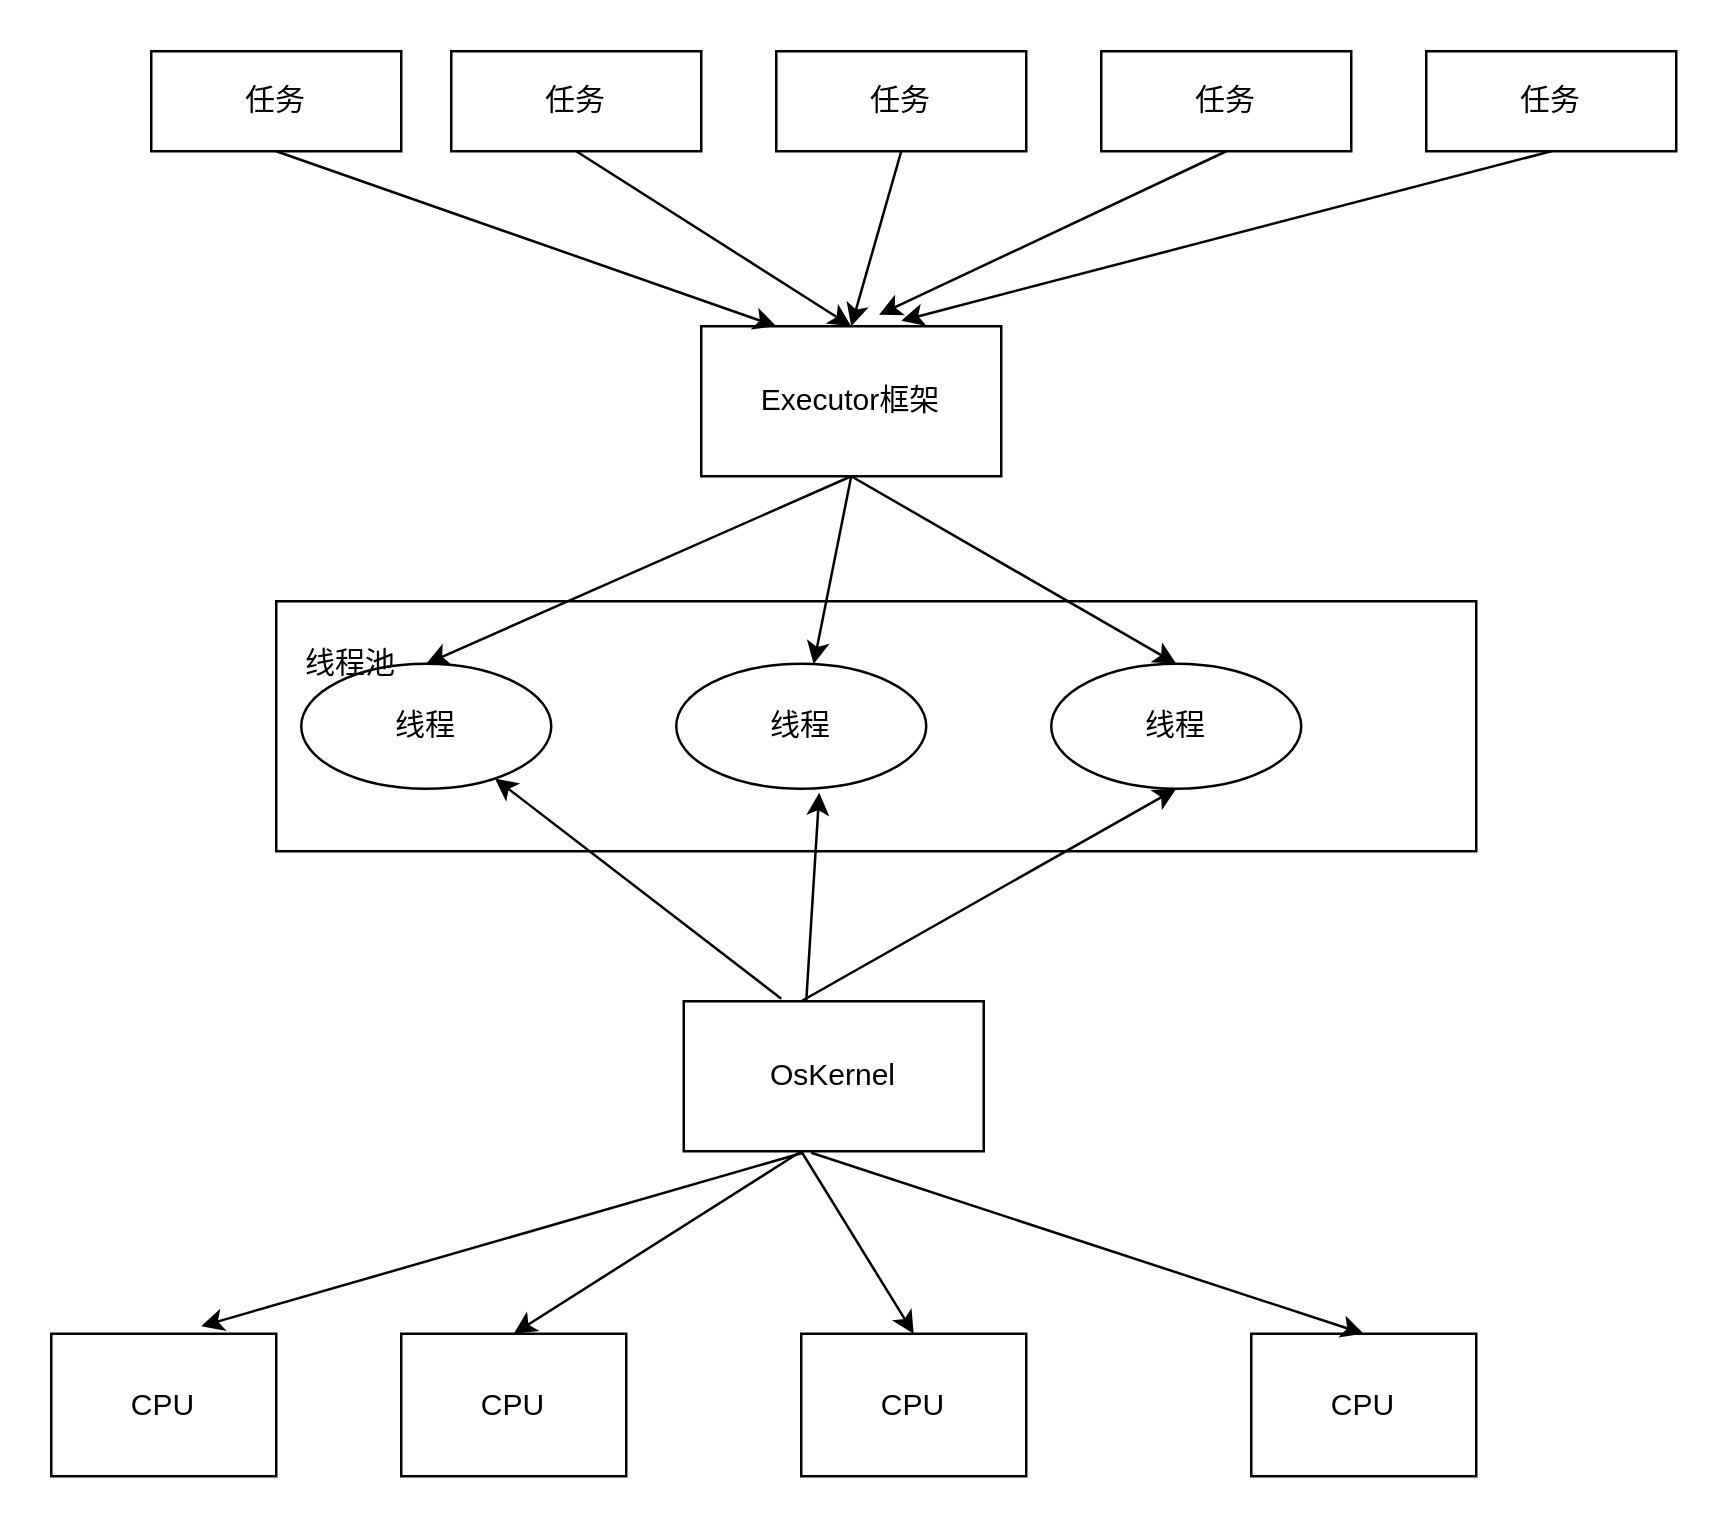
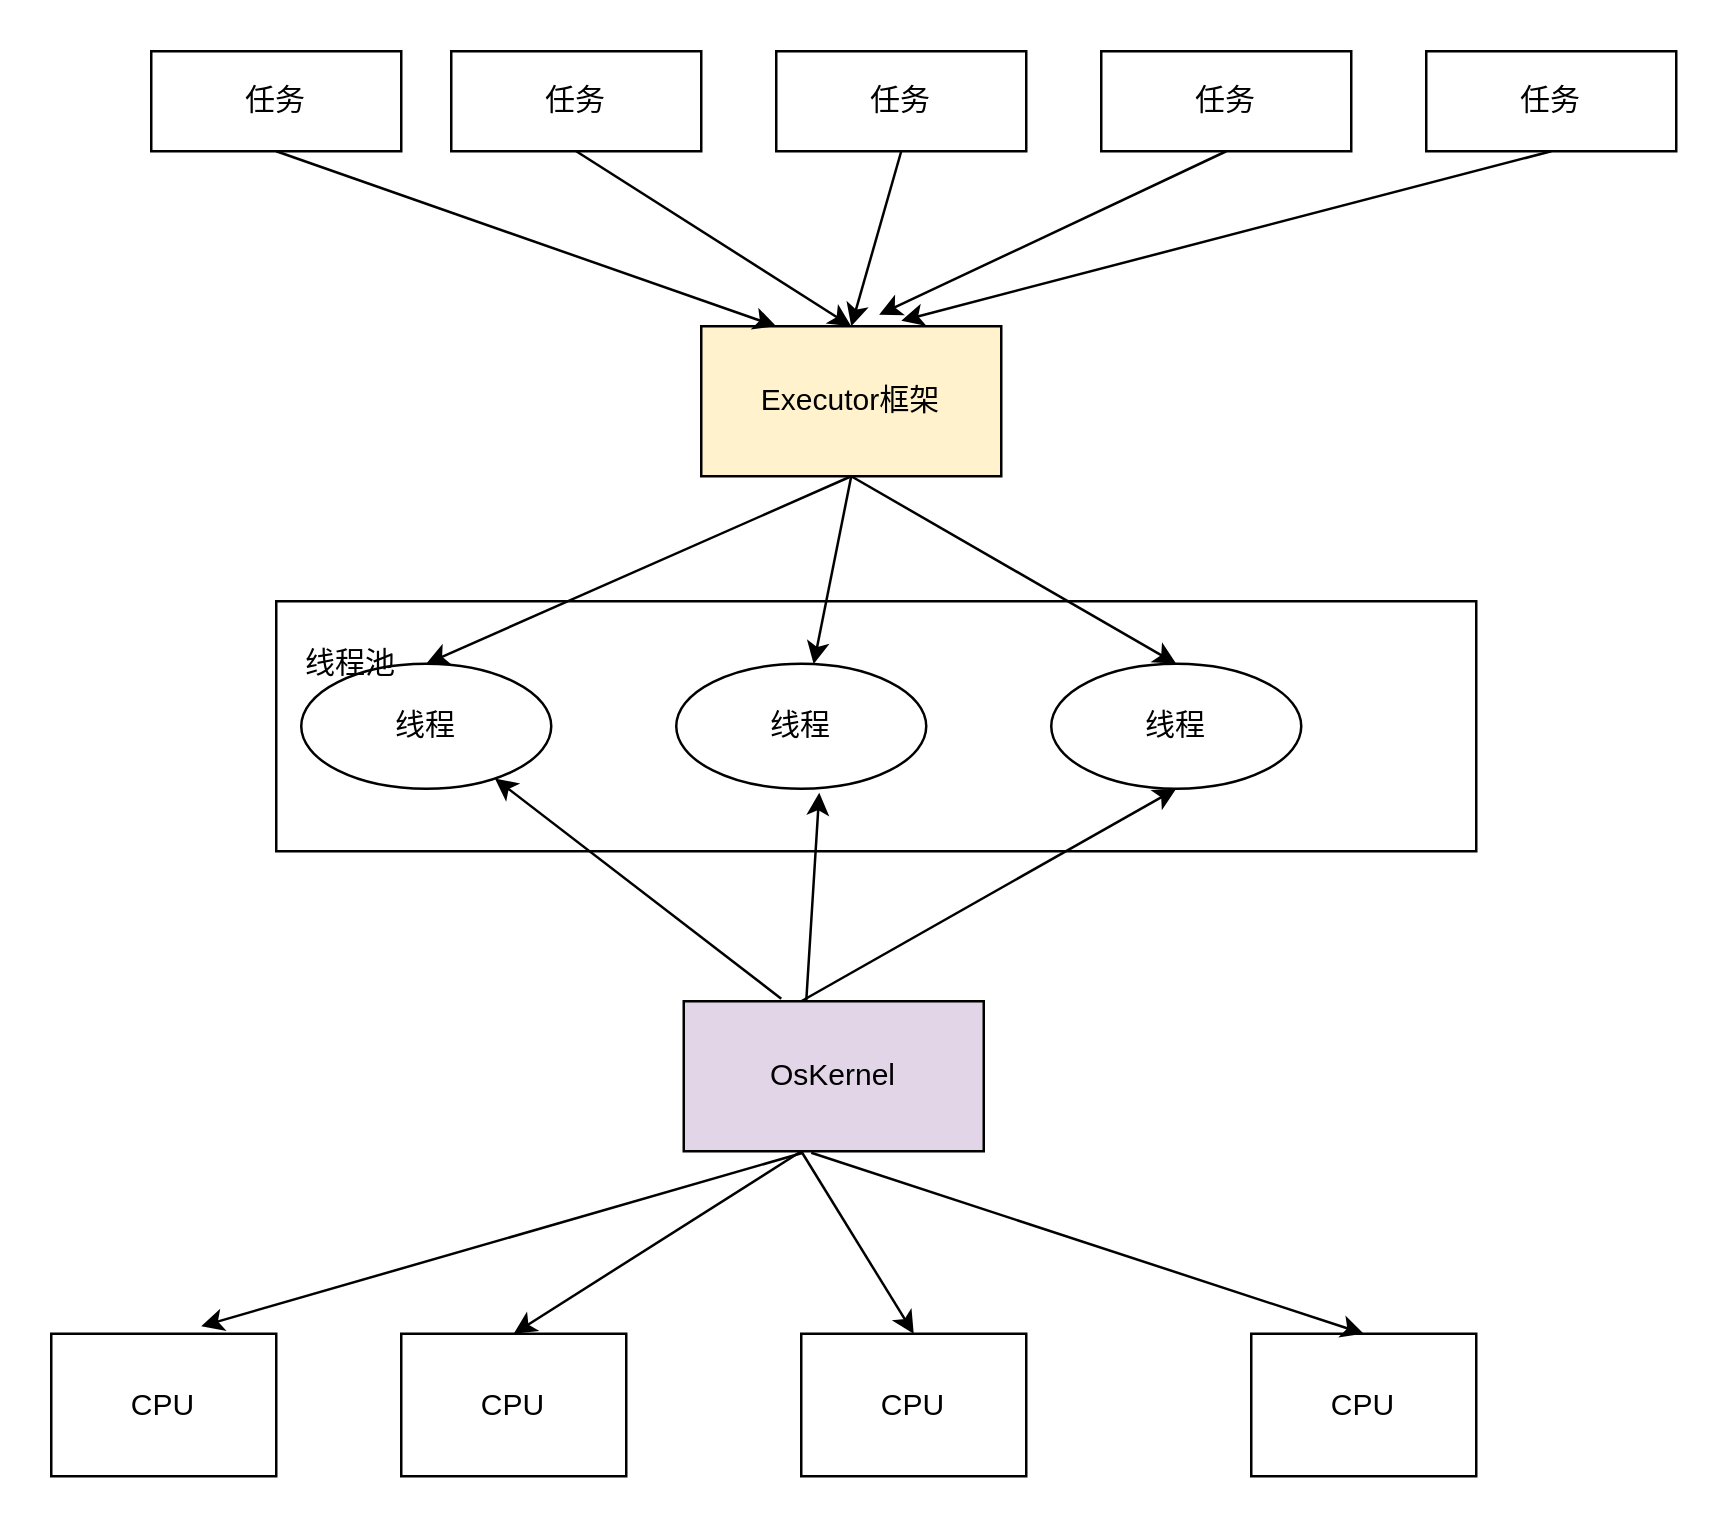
(851, 401) -> (851, 401)
(834, 1076) -> (834, 1076)
